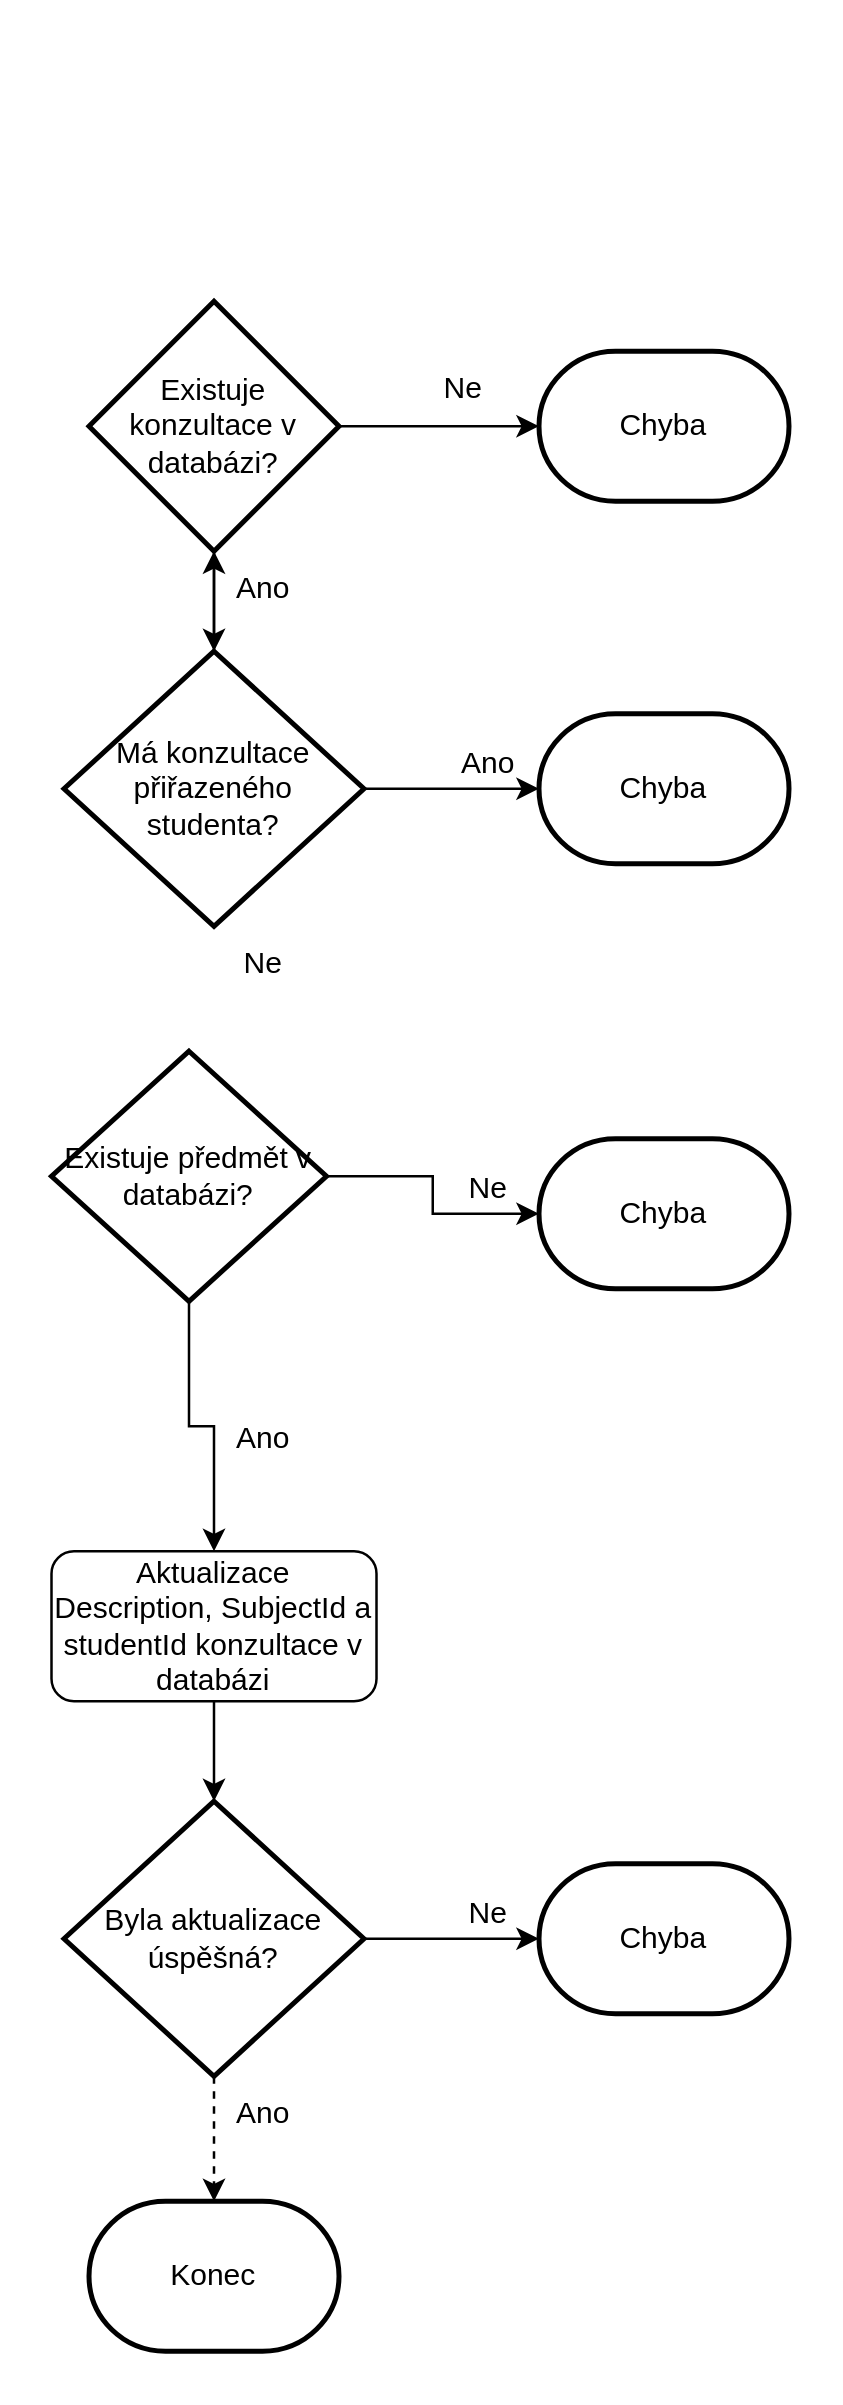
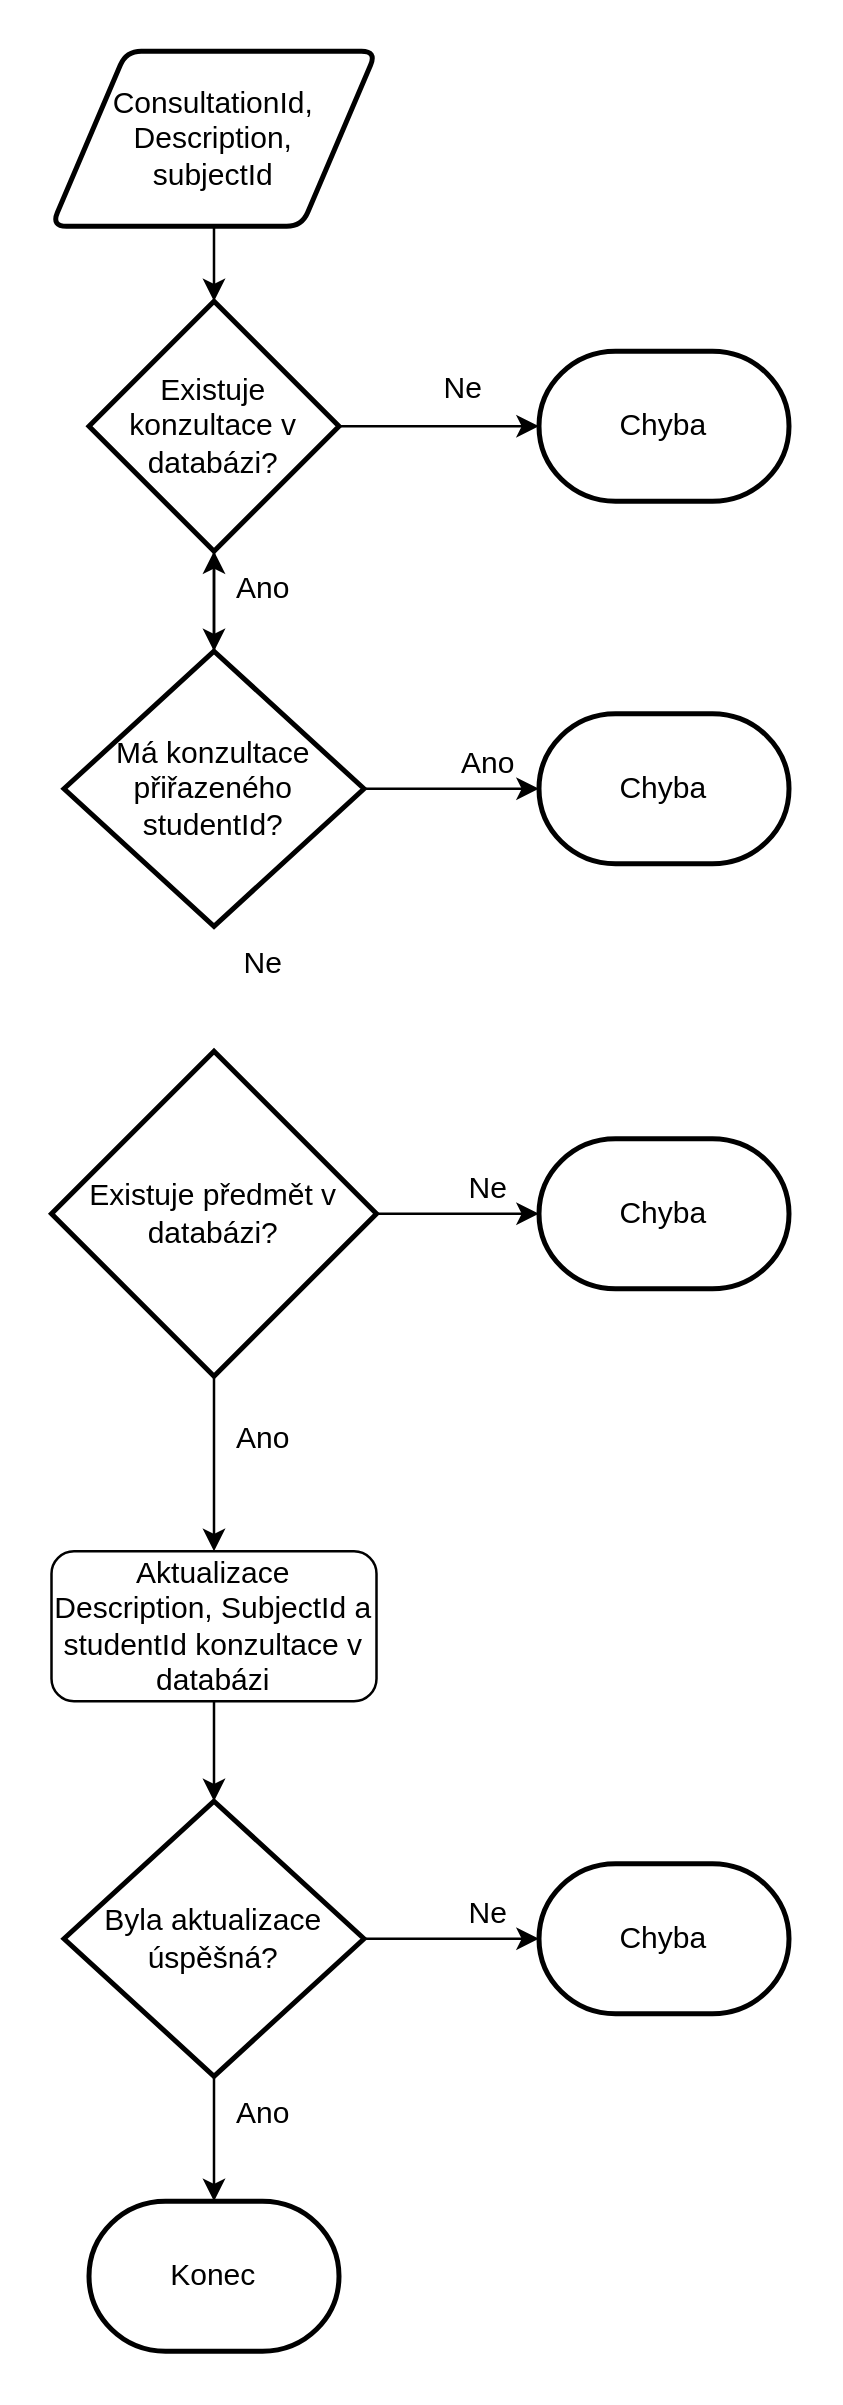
none -> (214, 139)
none -> (214, 272)
(214, 789) -> (214, 789)
(189, 1176) -> (214, 1214)
(214, 2132) -> (214, 2132)
